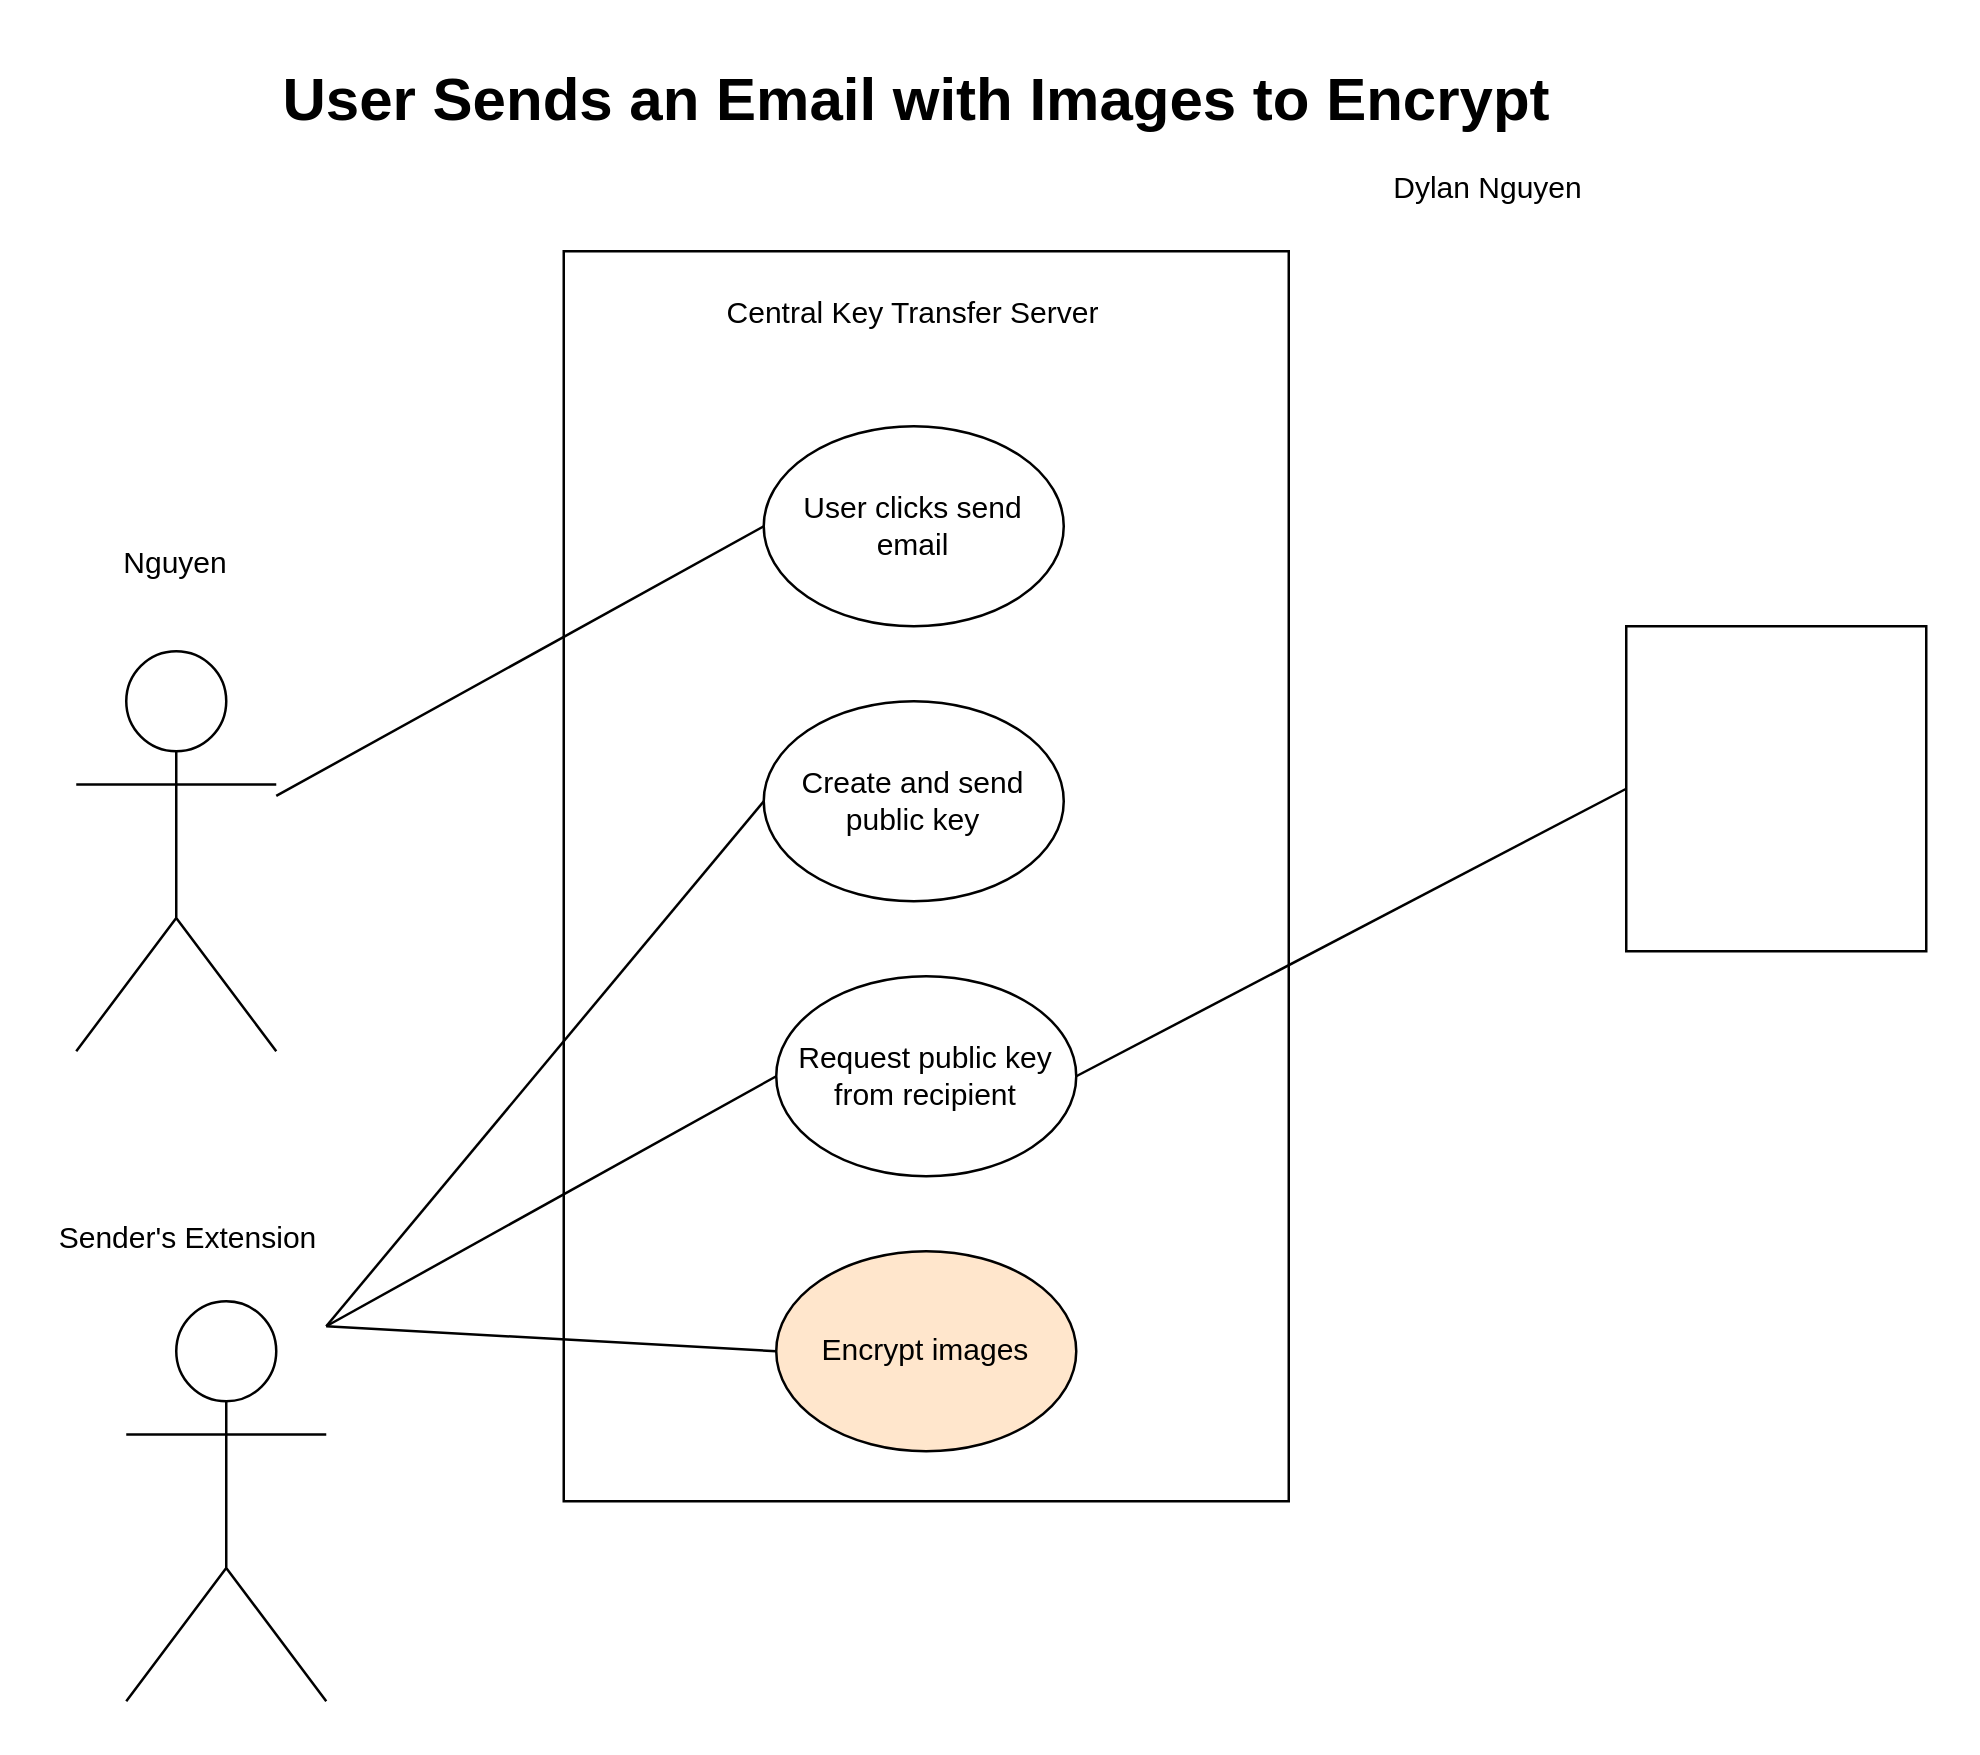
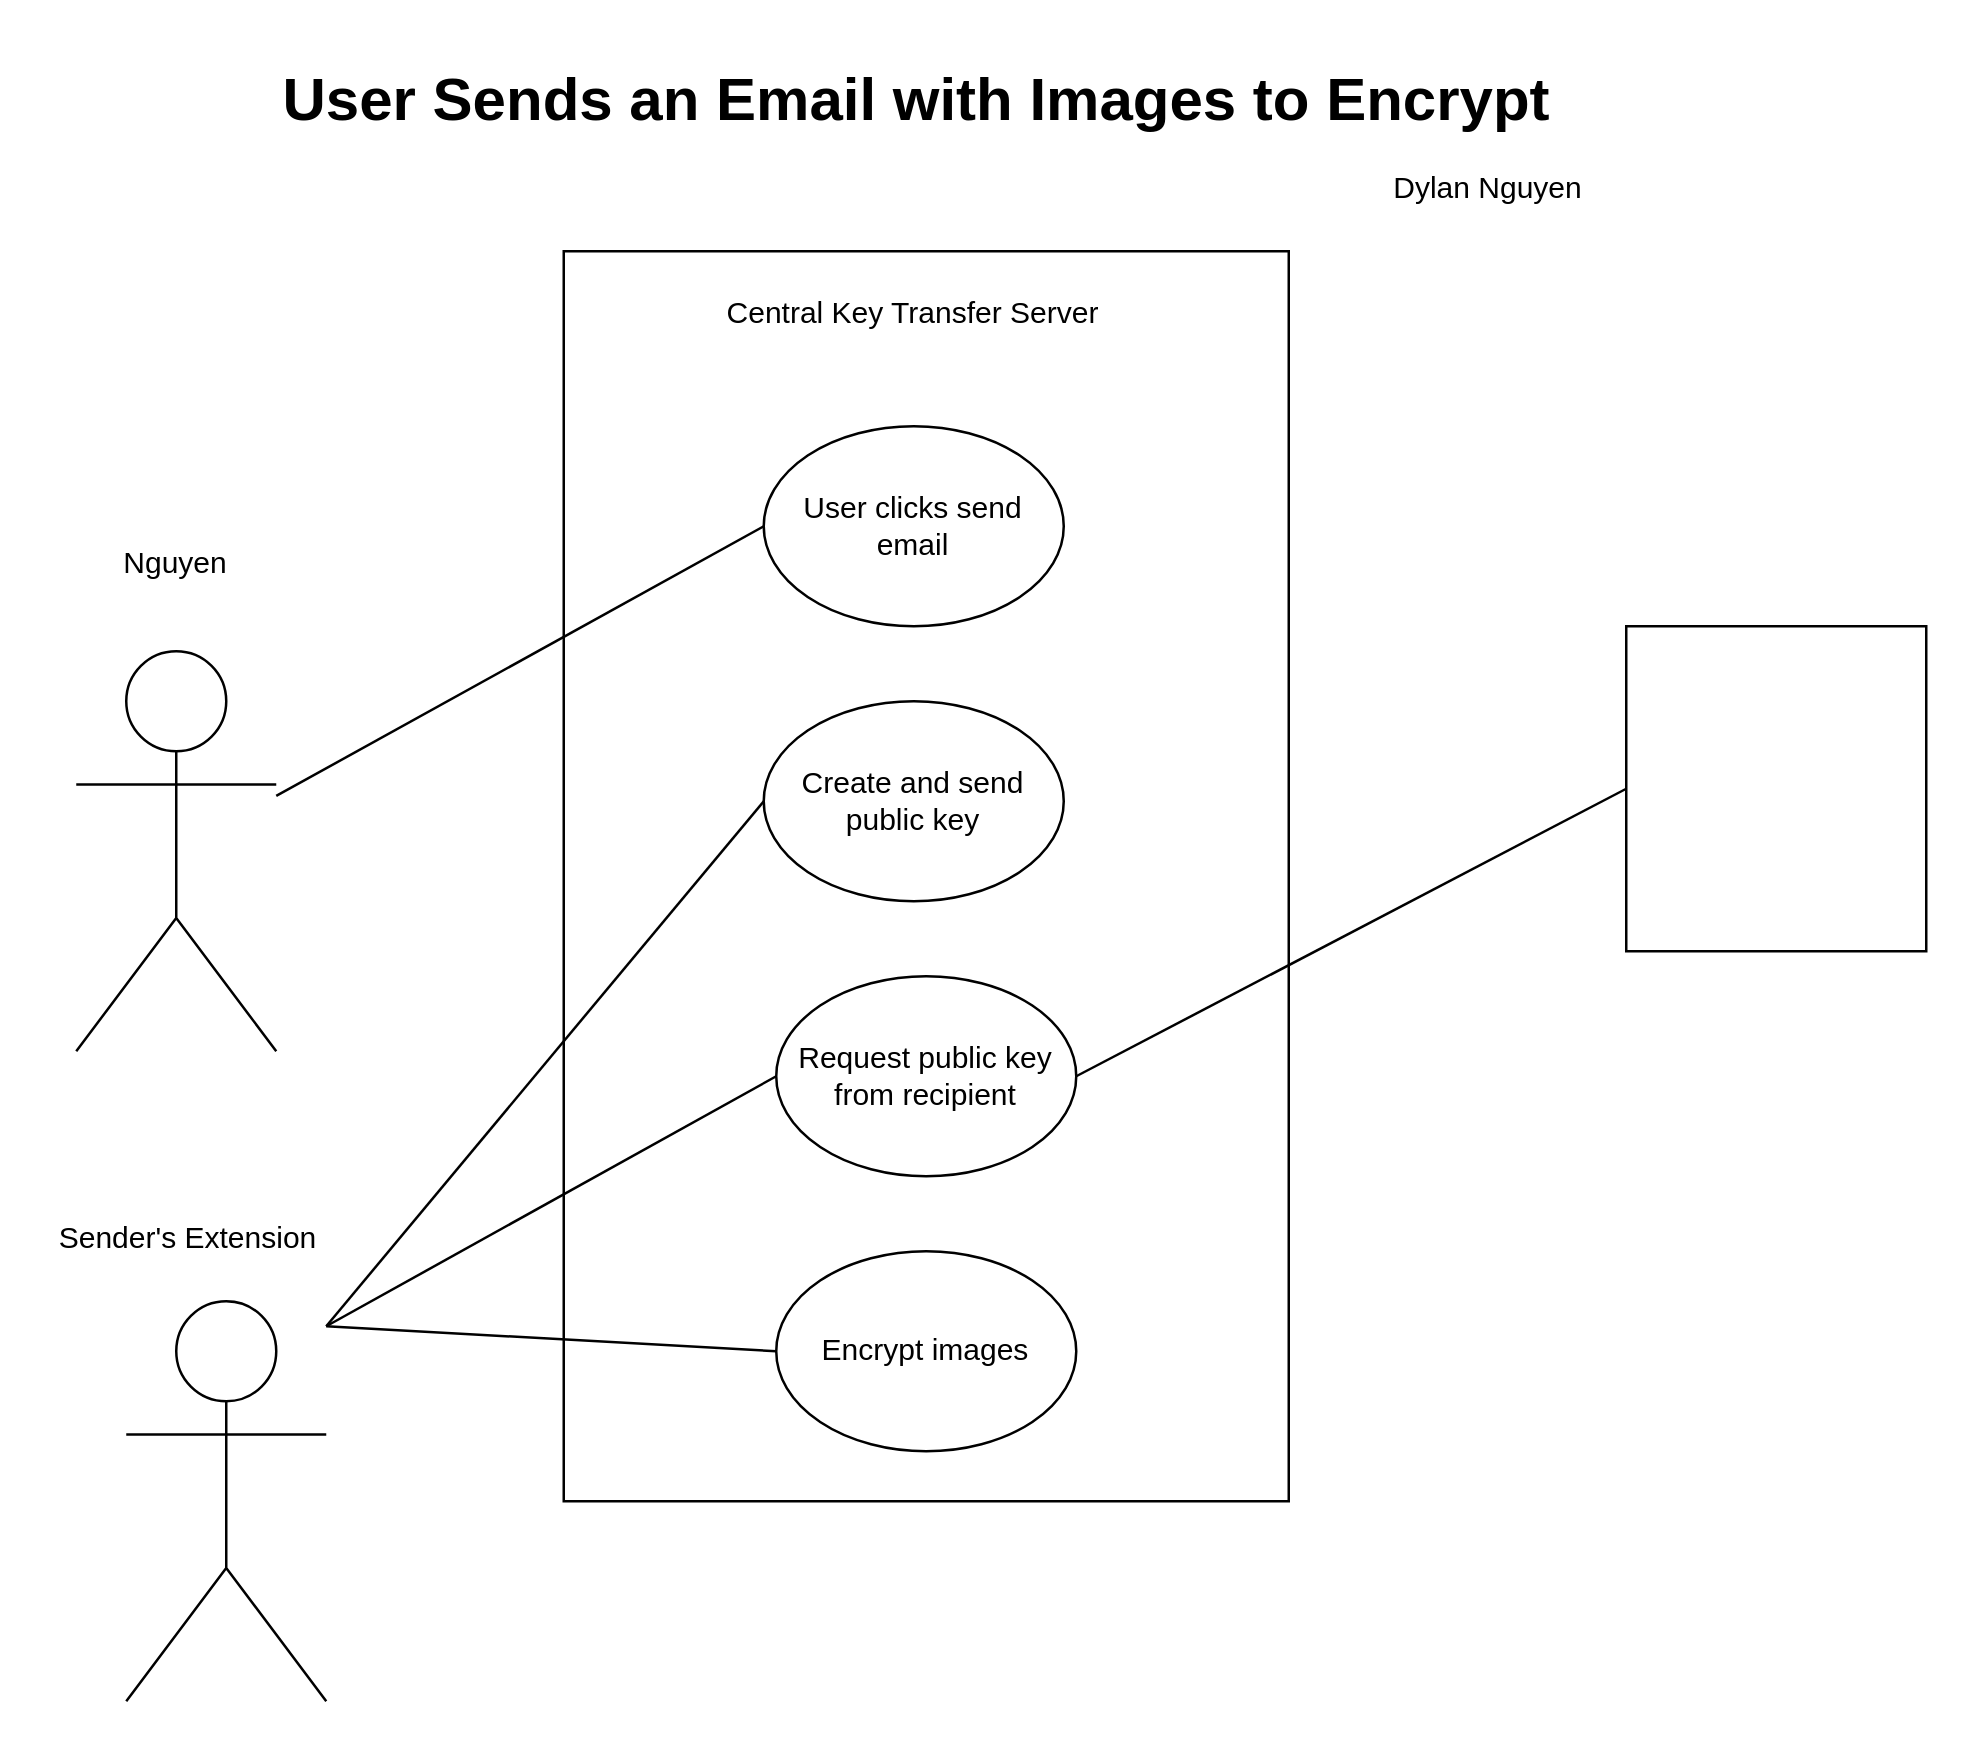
(926, 1351) -> (926, 1351)
